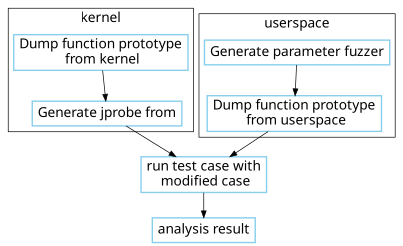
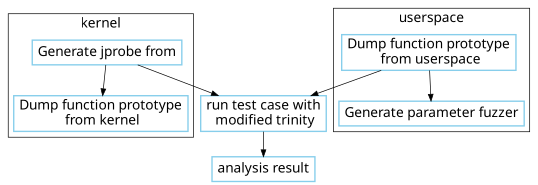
(296, 77) -> (430, 82)
(104, 82) -> (105, 77)
(204, 175) -> (263, 114)
